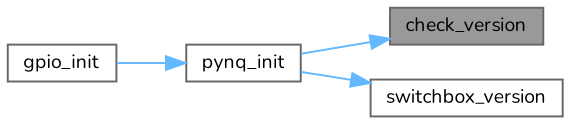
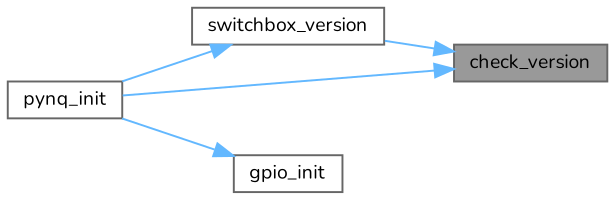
none -> (410, 45)
(141, 63) -> (168, 134)
